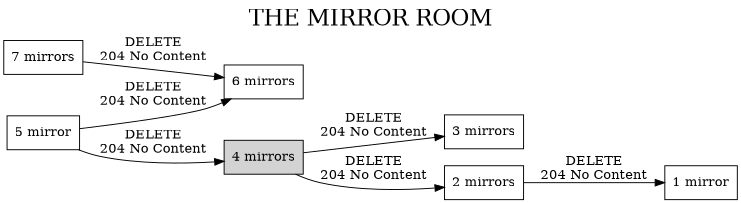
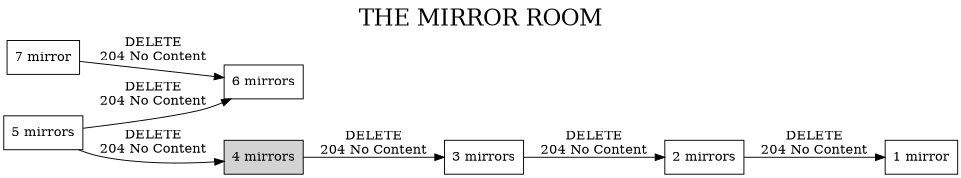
(43, 57) -> (43, 57)
(43, 133) -> (43, 133)
(364, 189) -> (589, 157)
